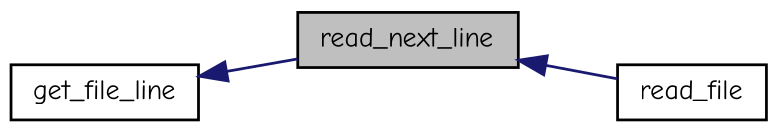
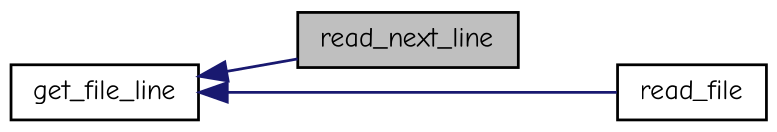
(582, 72) -> (422, 92)
